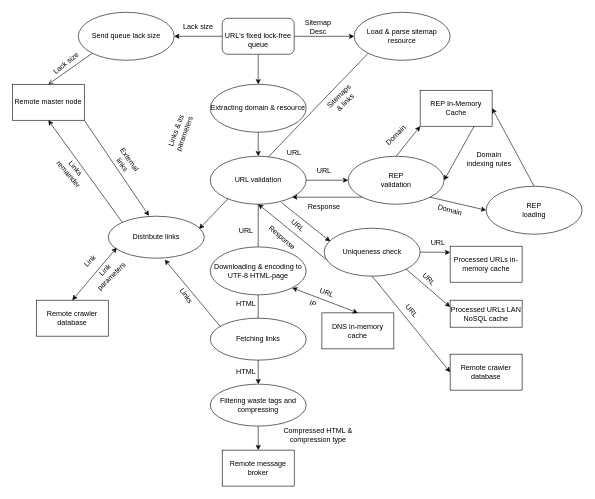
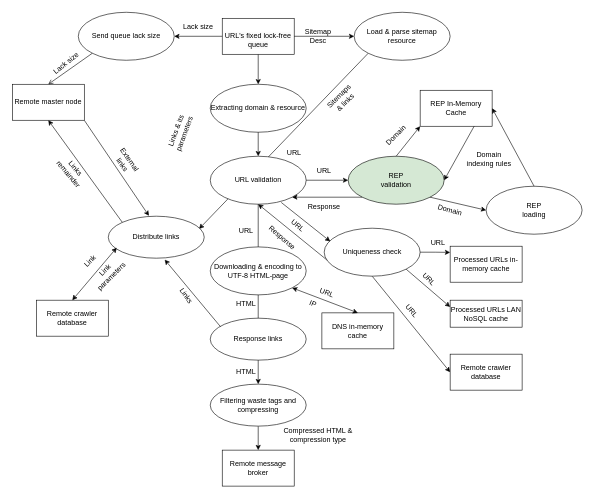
(318, 27) -> (318, 36)
(258, 36) -> (258, 36)
(396, 180) -> (396, 180)
(258, 339) -> (258, 339)
